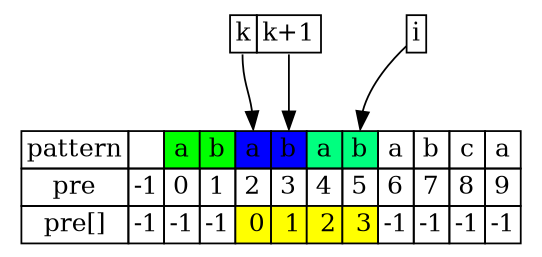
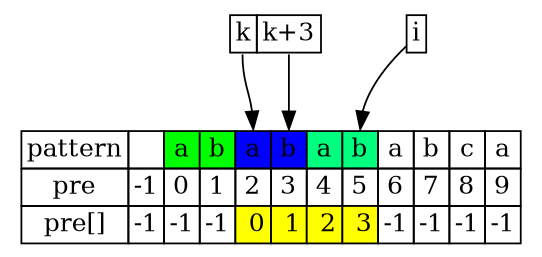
(289, 33) -> (289, 33)
